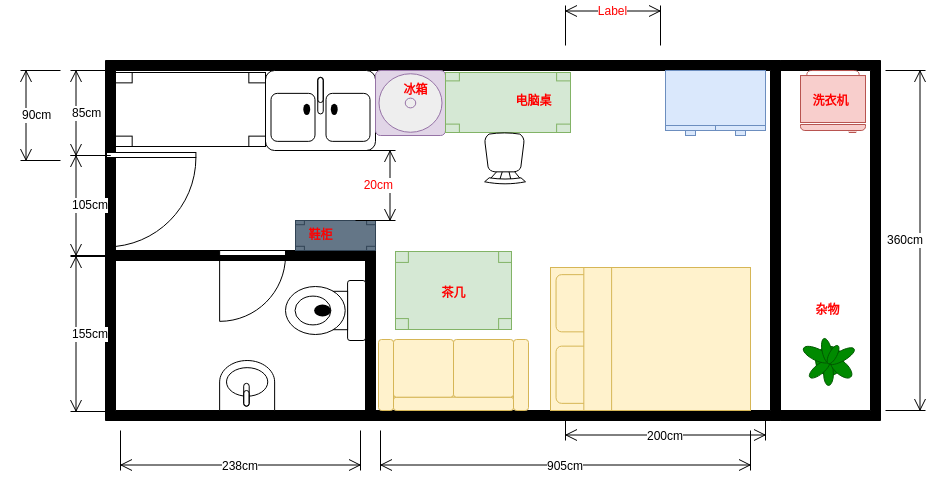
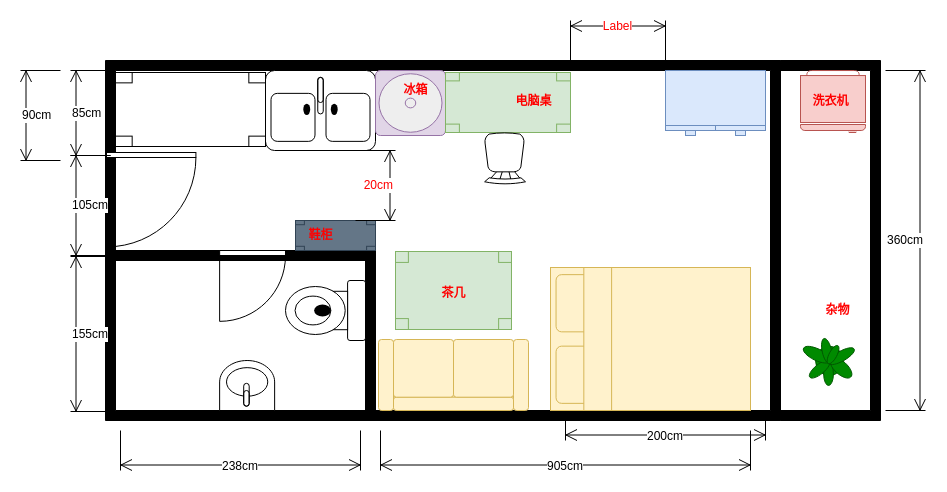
(613, 26) -> (618, 41)
(827, 311) -> (837, 311)
